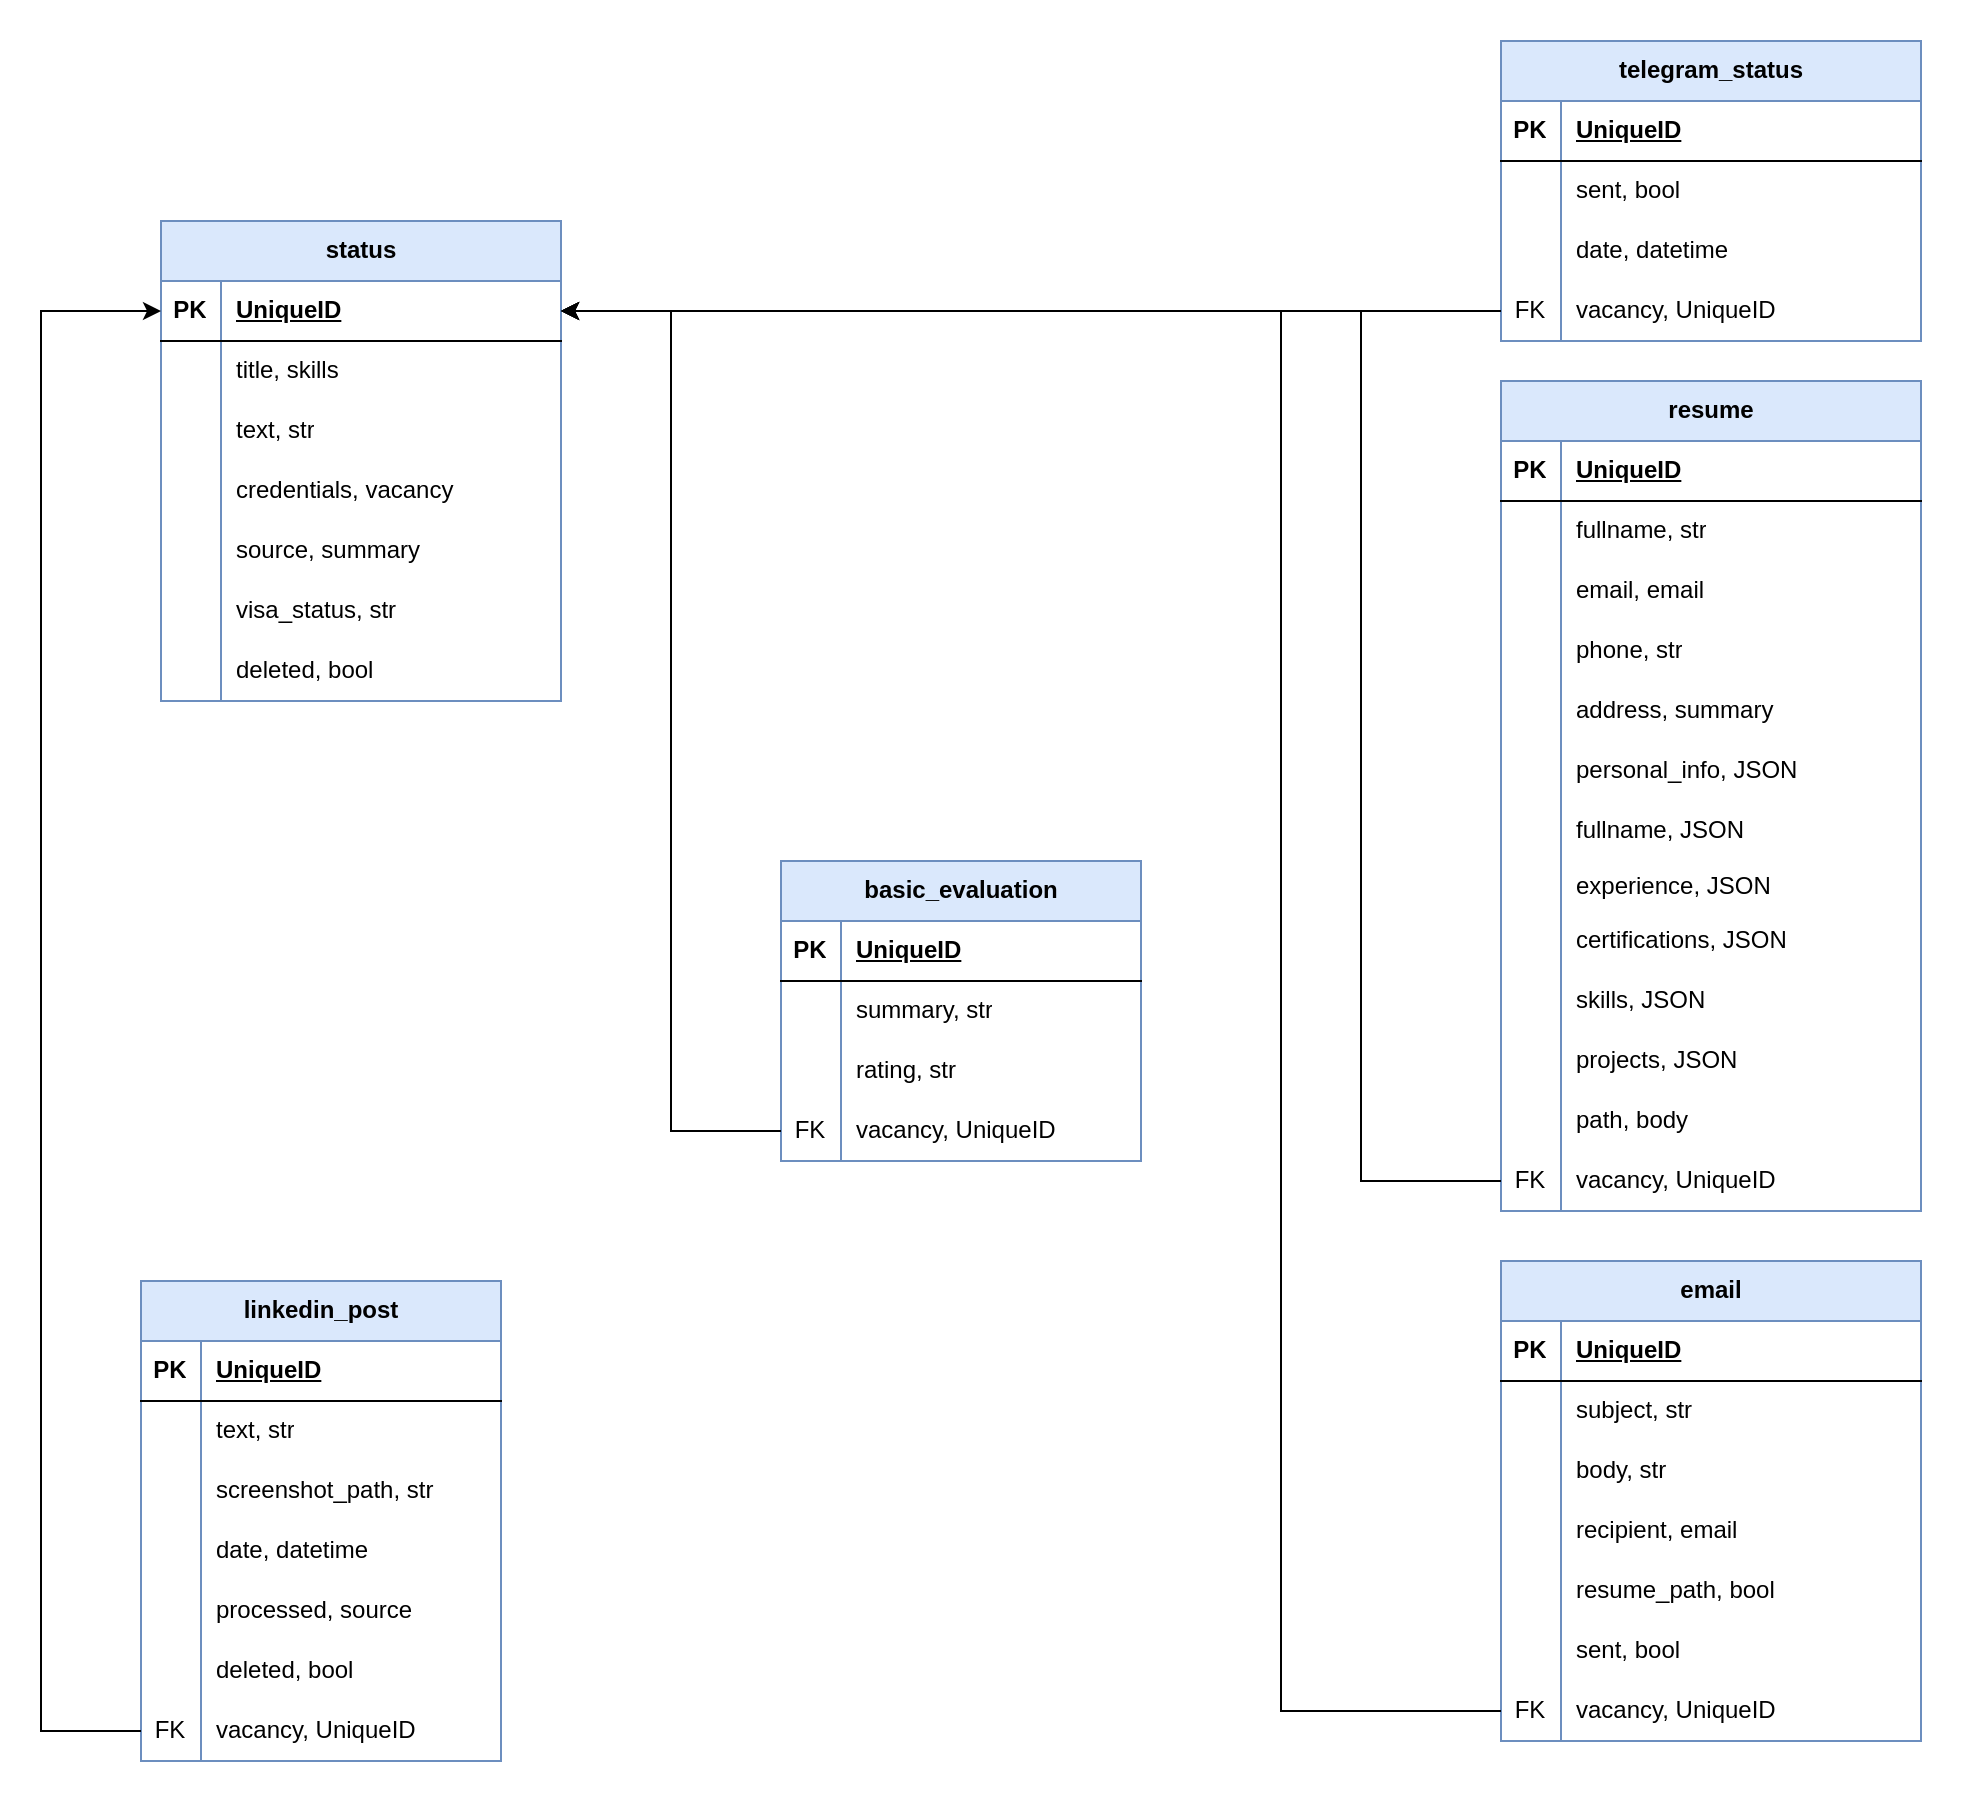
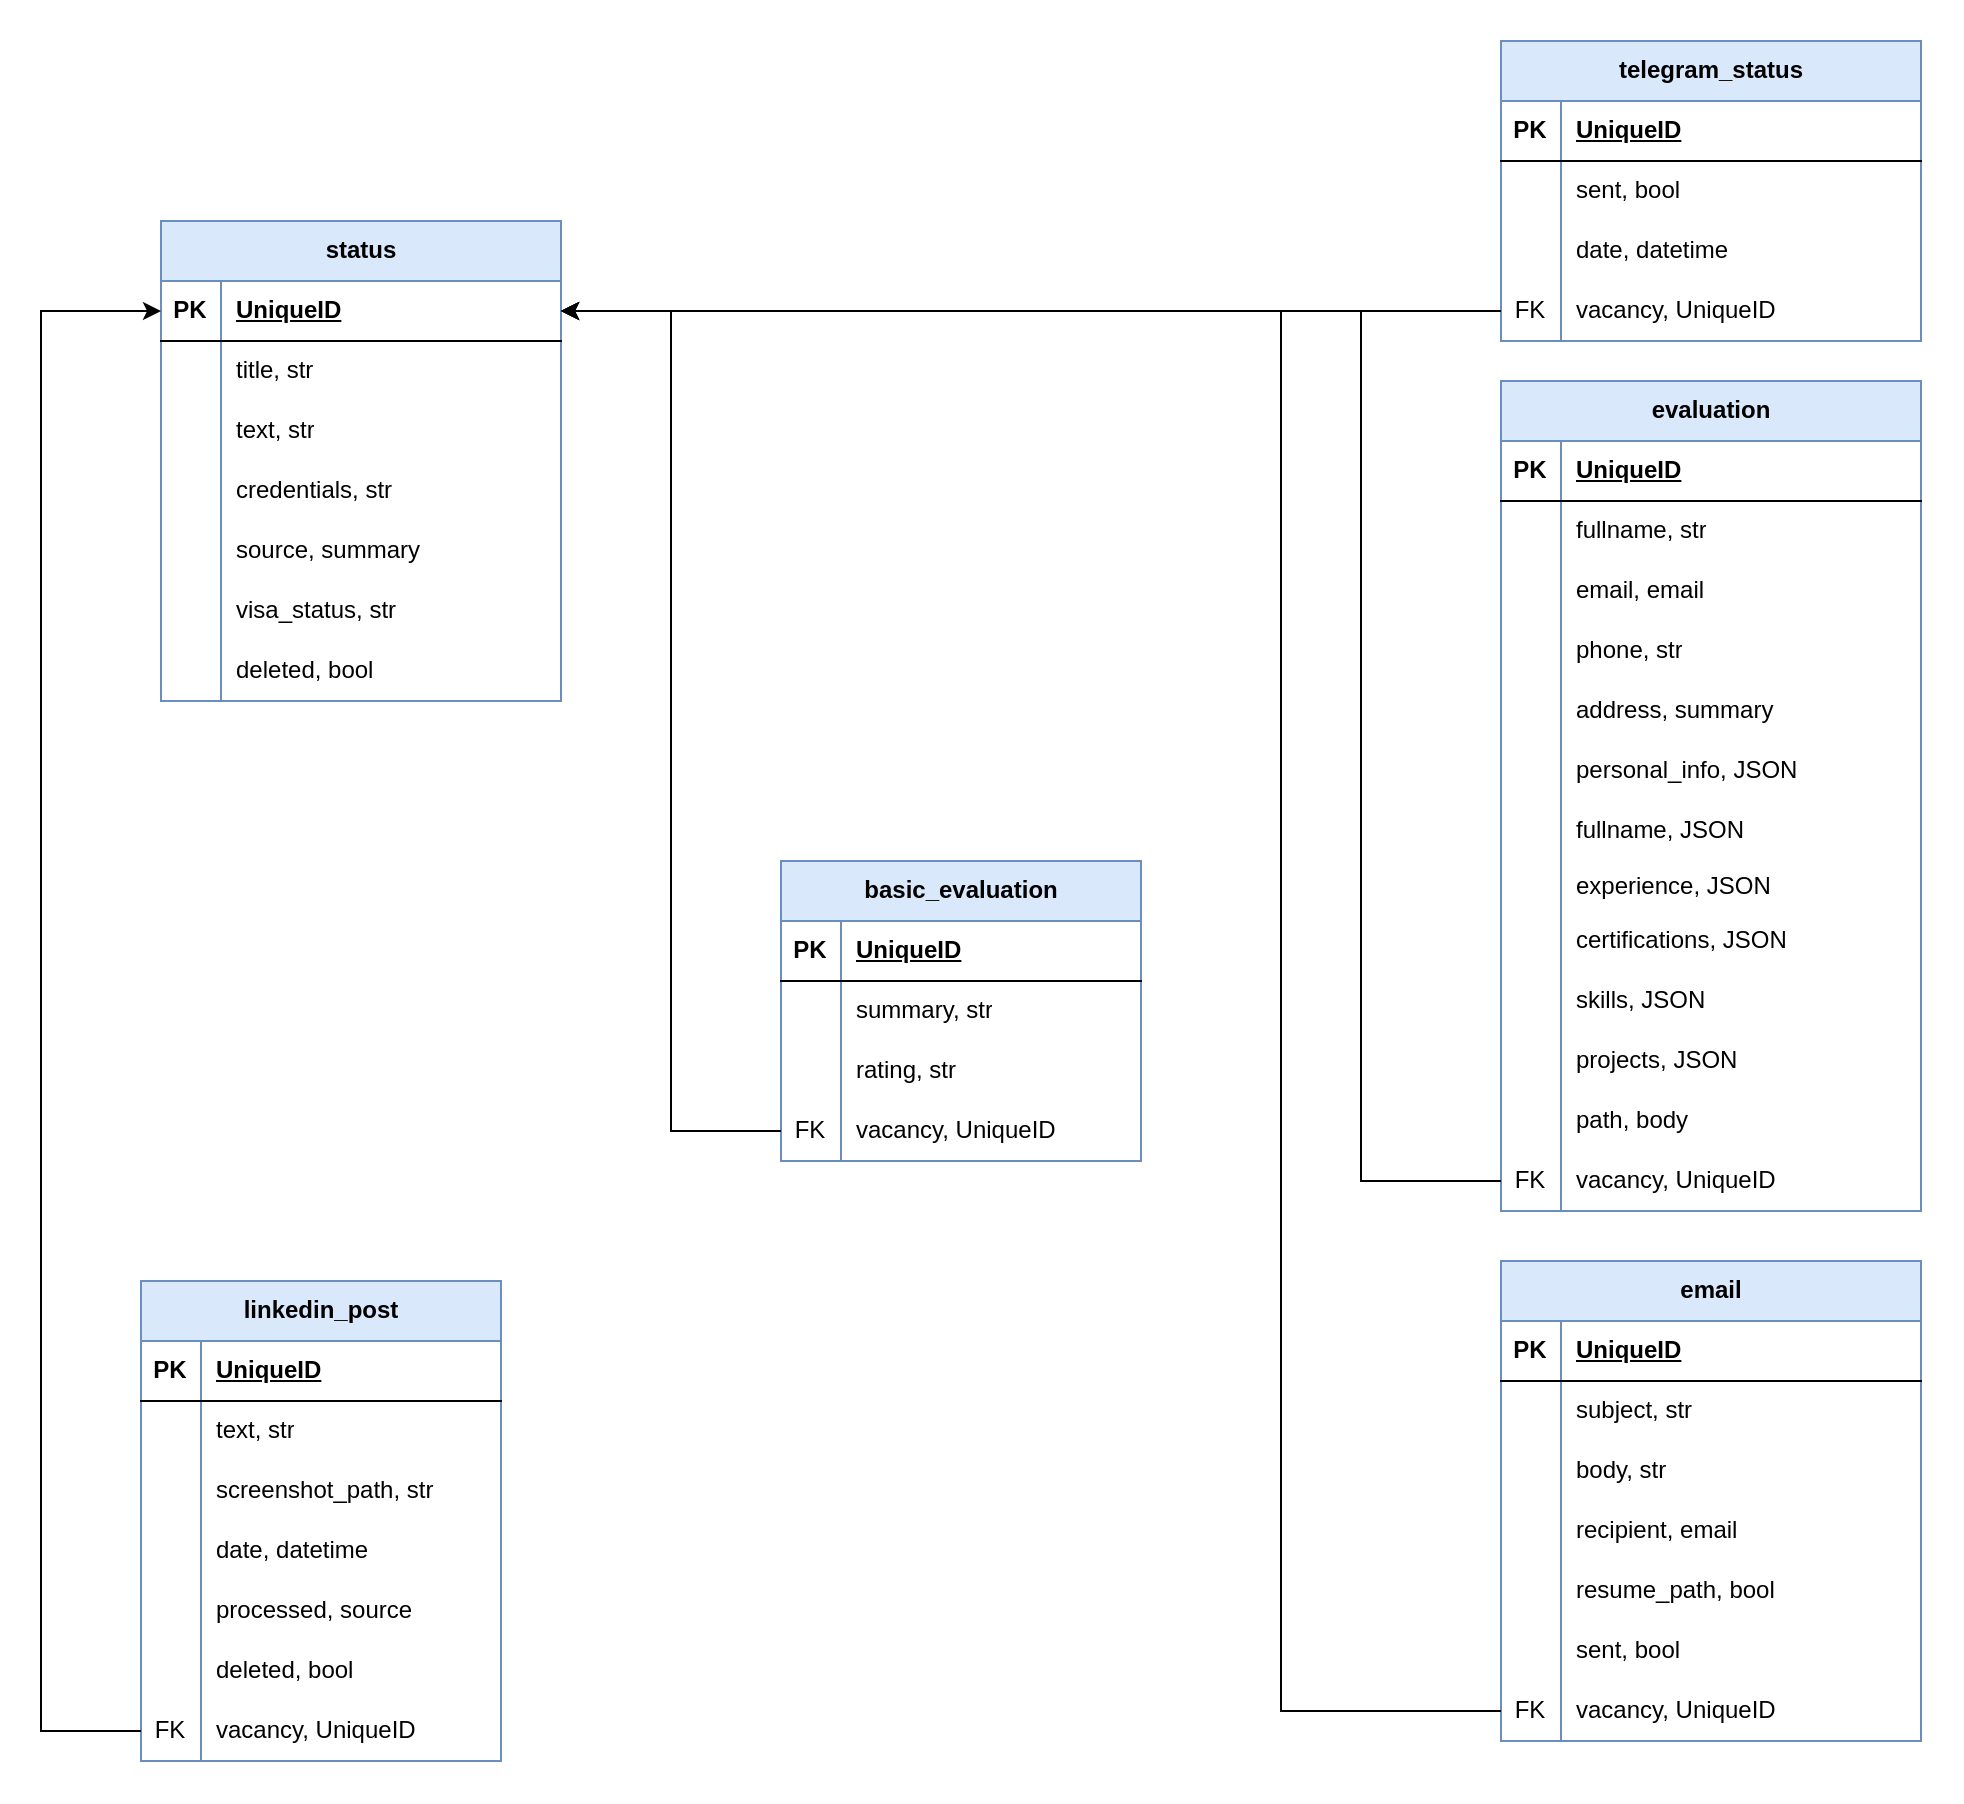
(303, 371) -> (292, 371)
(1712, 411) -> (1712, 411)
(359, 491) -> (332, 491)
